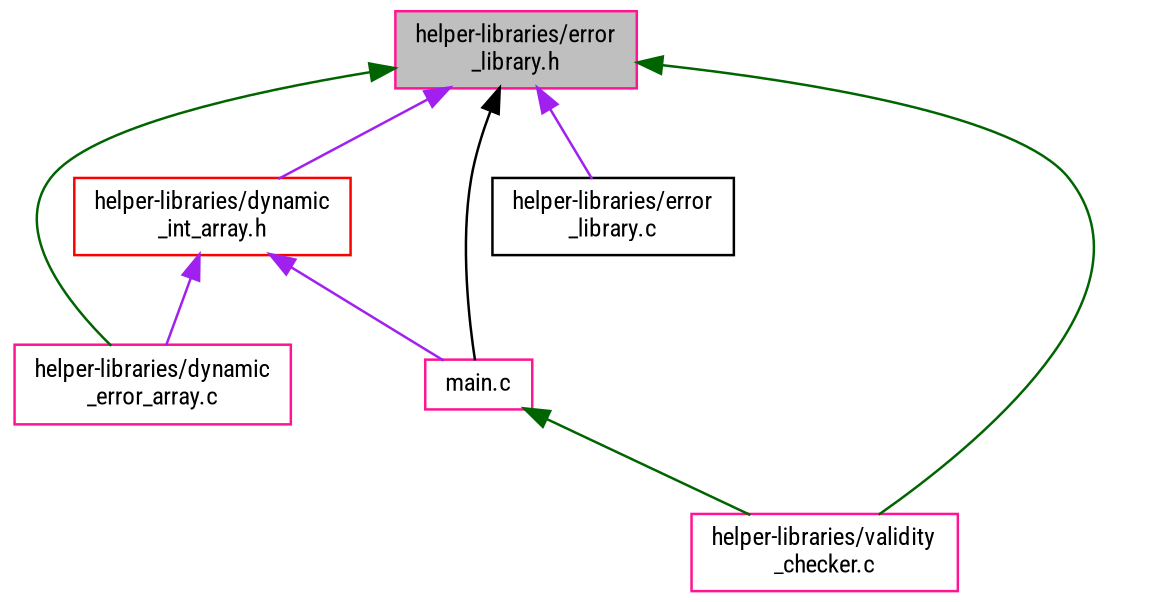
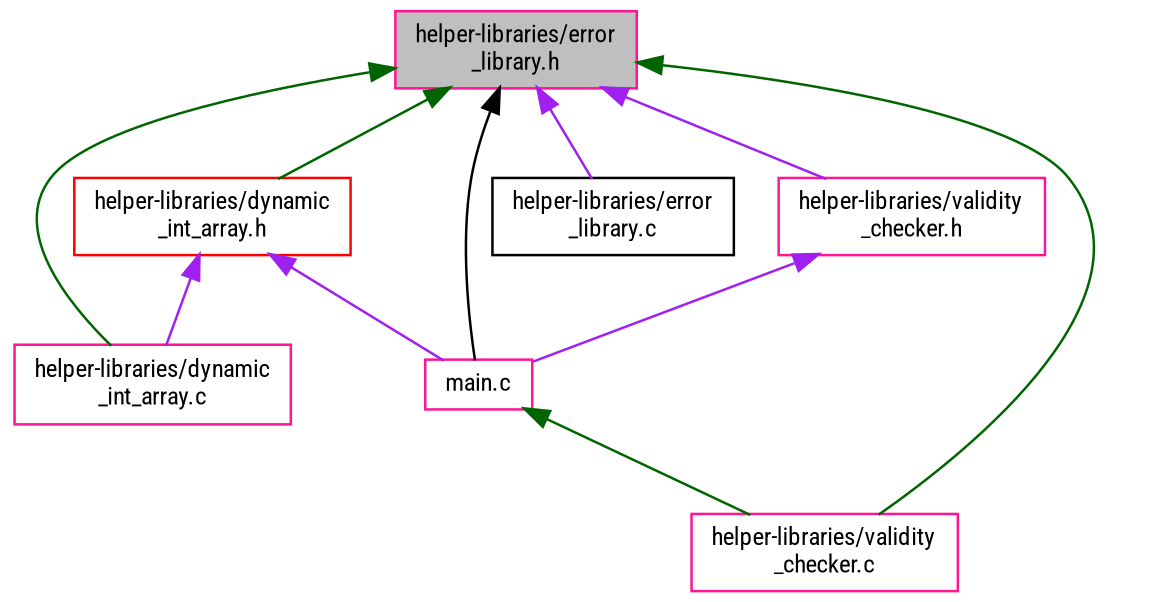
(353, 139) -> (353, 139)
none -> (912, 217)
(153, 385) -> (153, 385)
